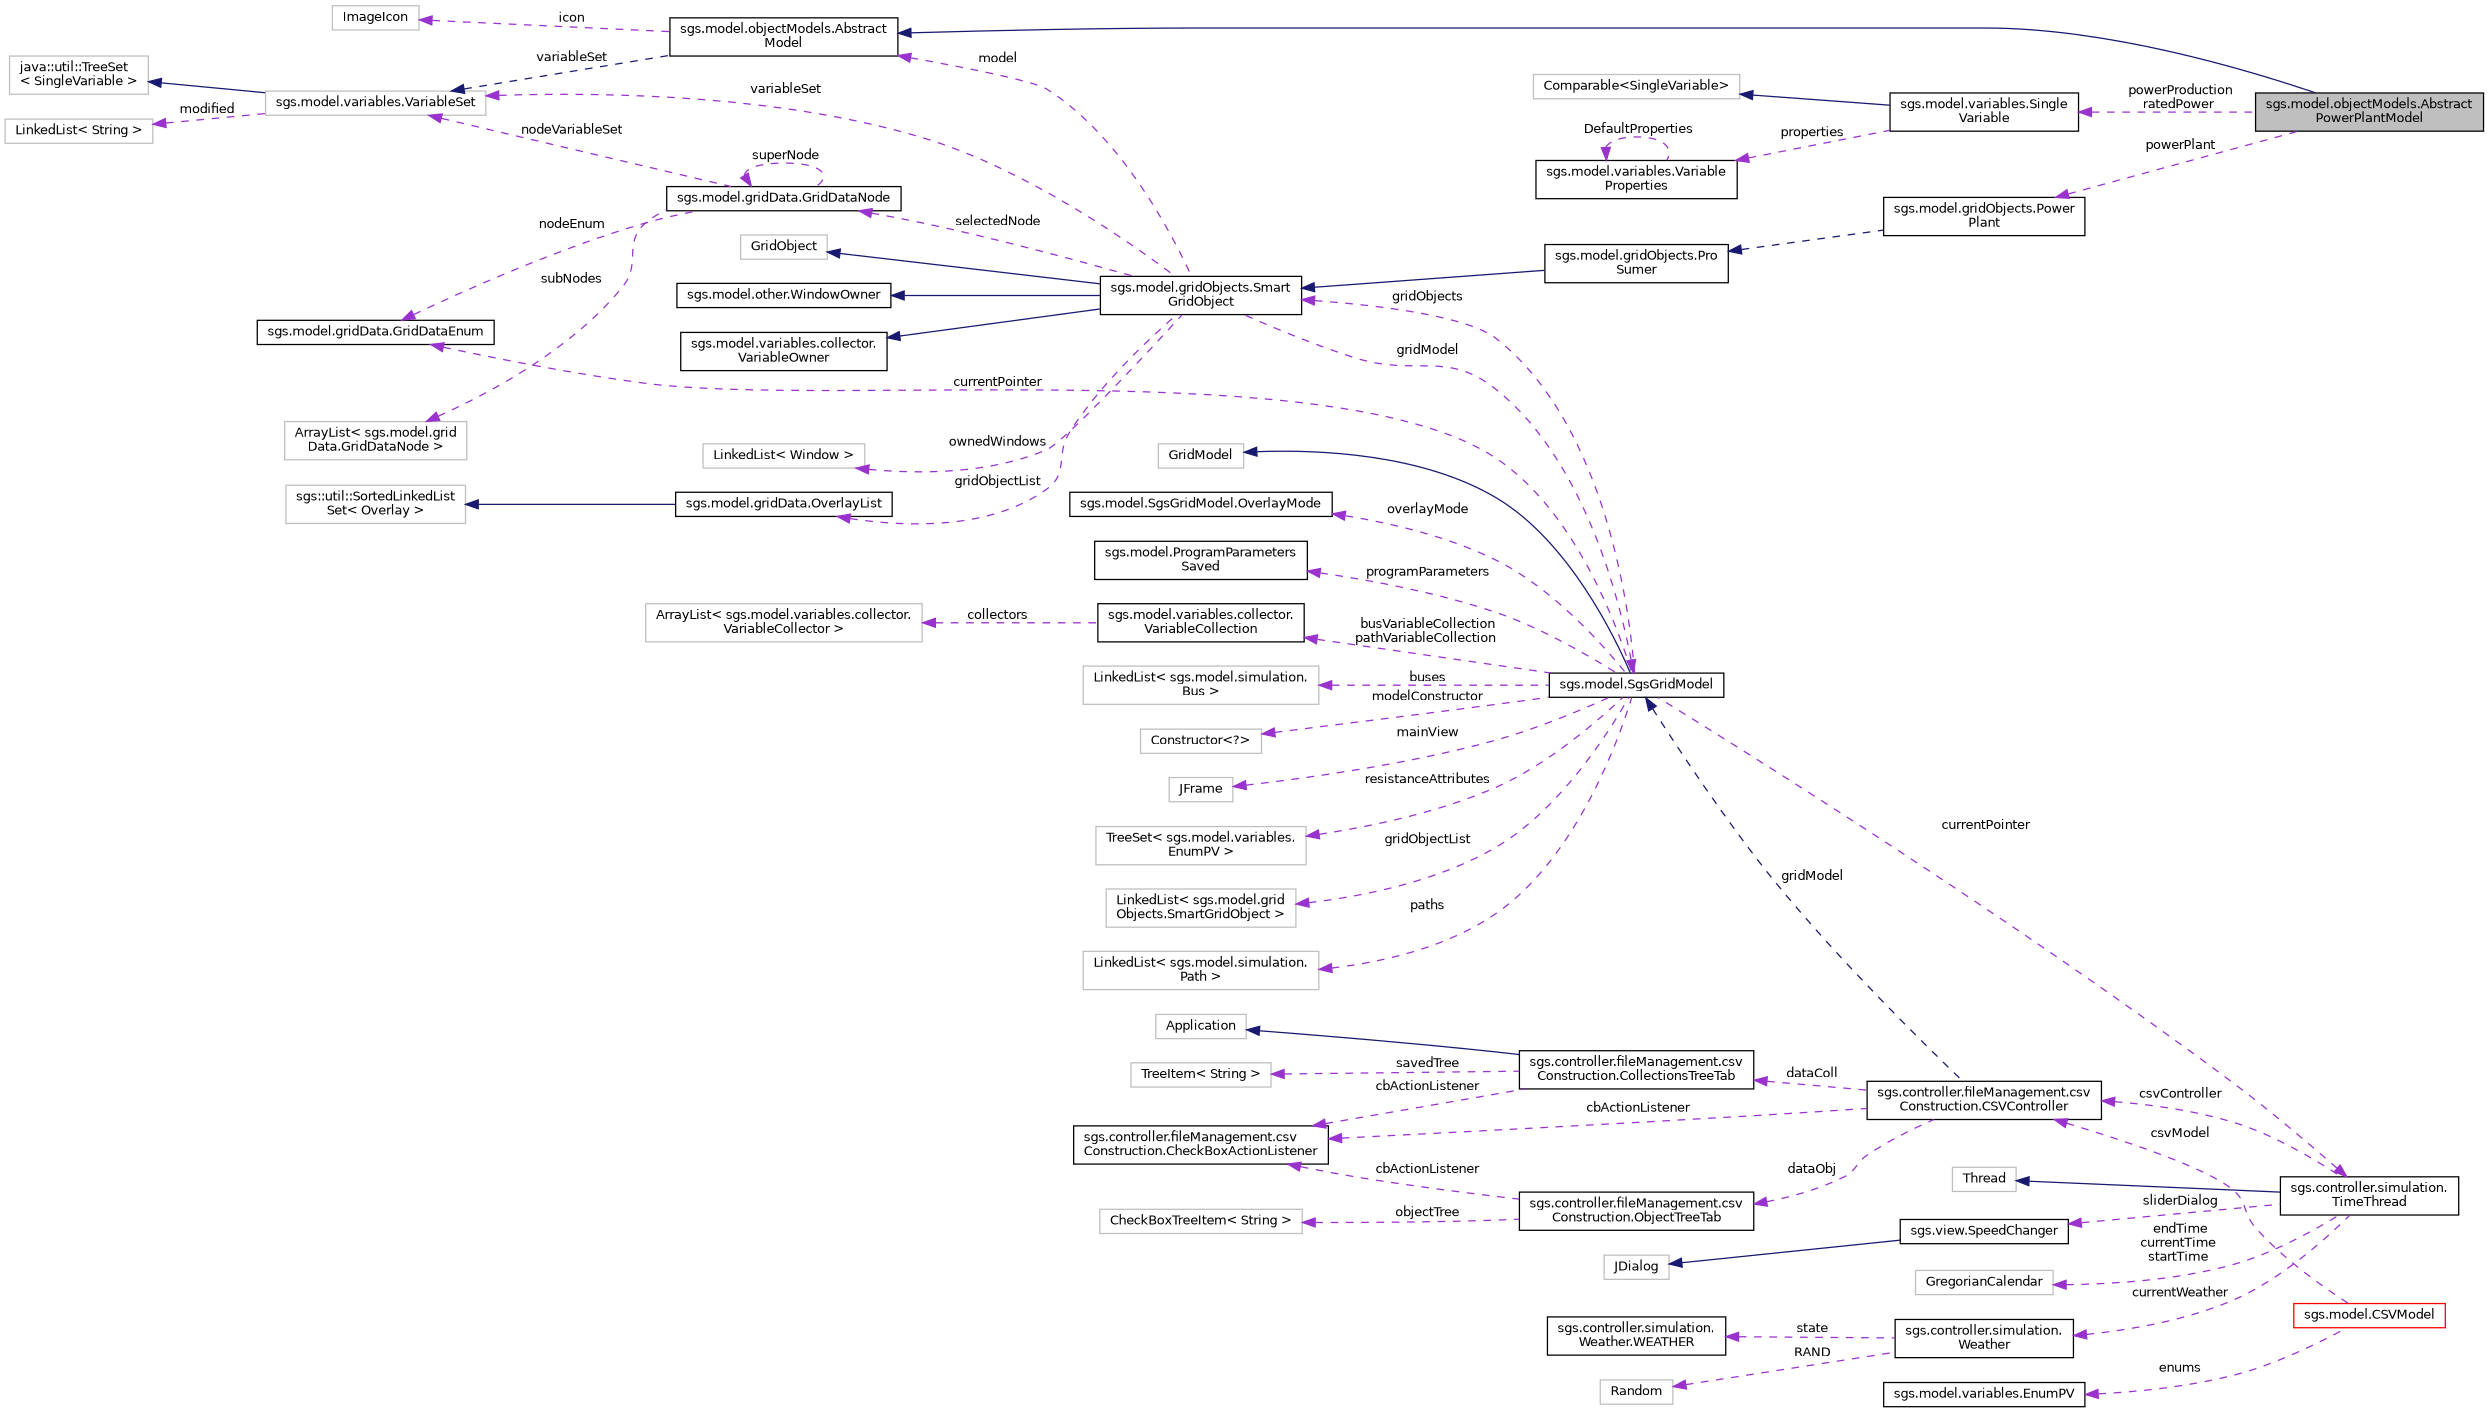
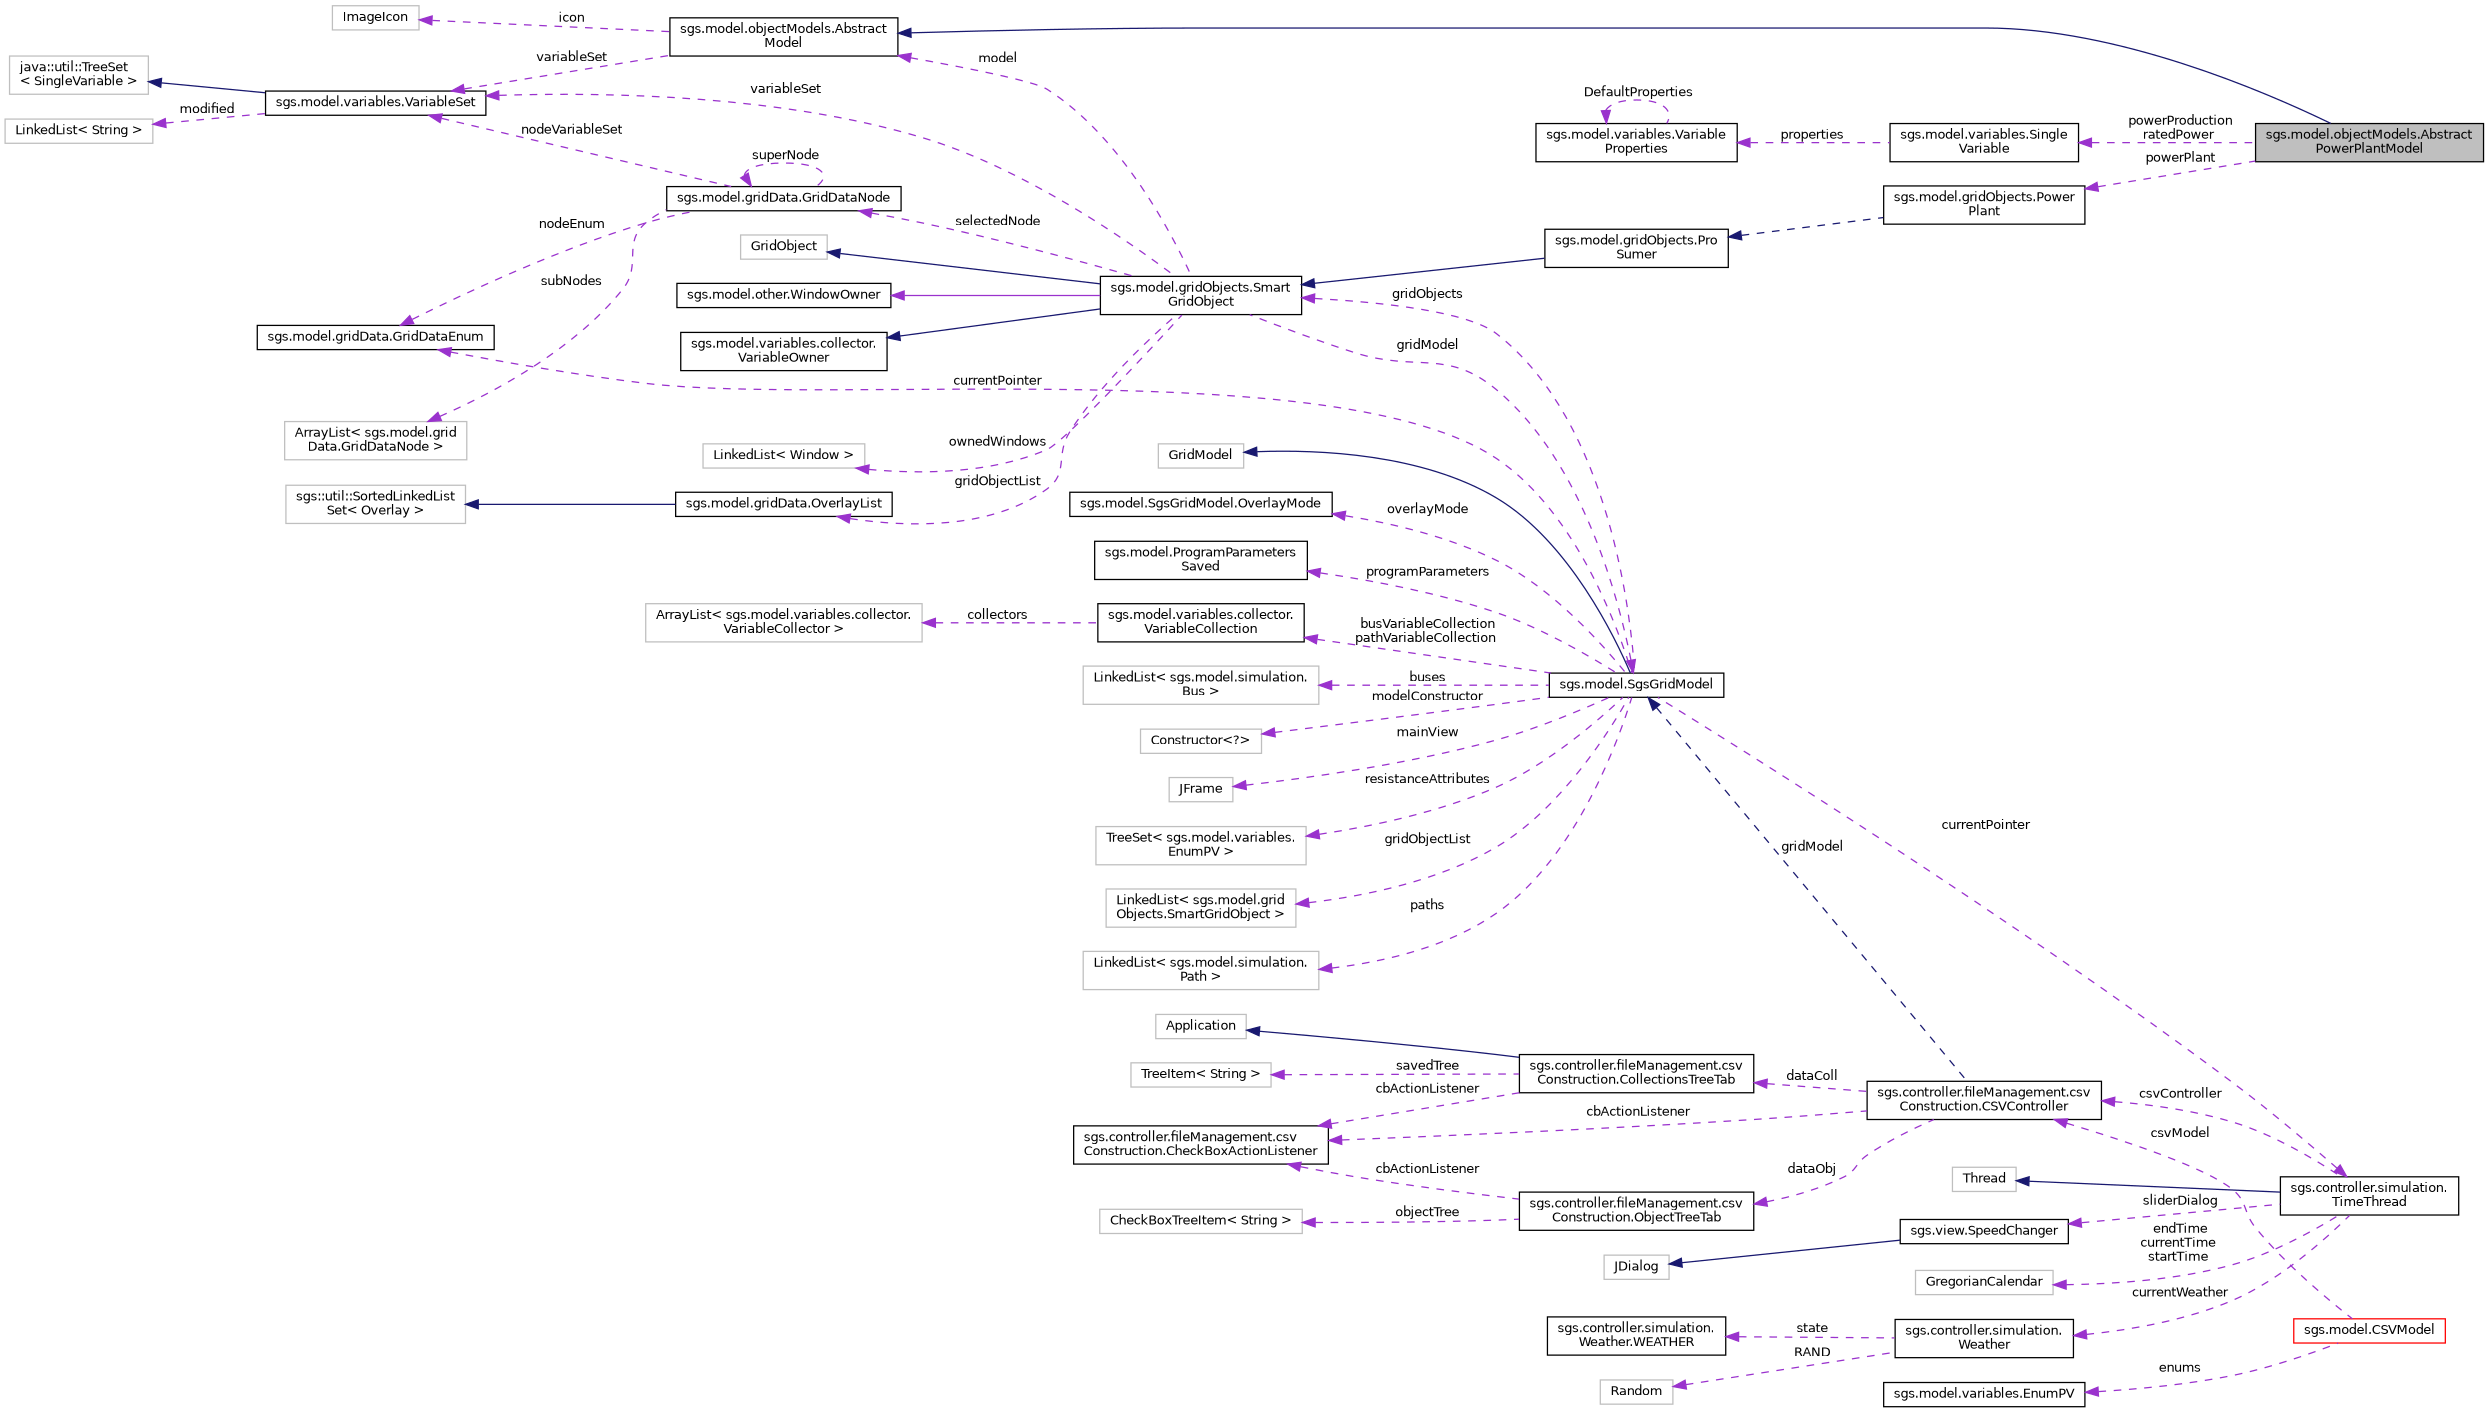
(567, 72) -> (567, 72)
(1637, 87) -> none
(376, 103) -> (376, 103)
(1002, 295) -> (1002, 295)
